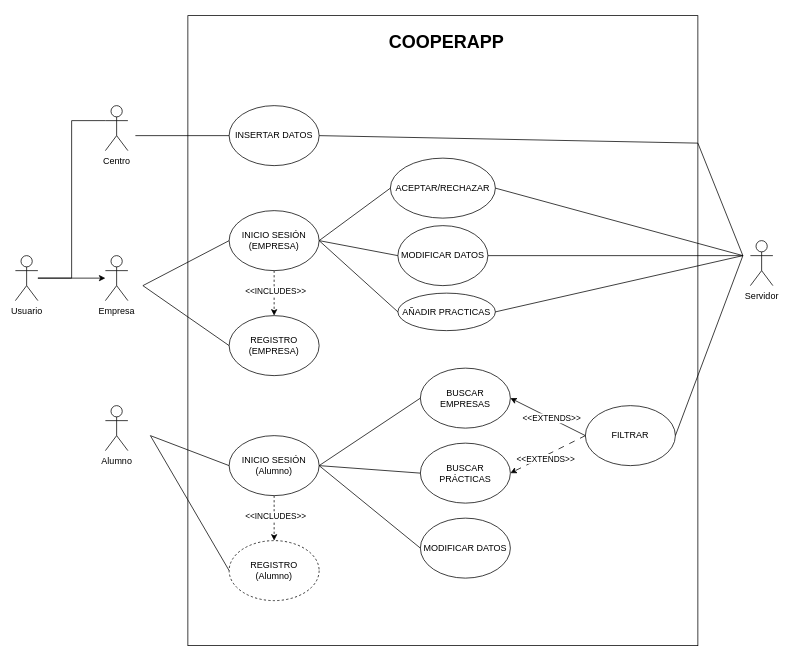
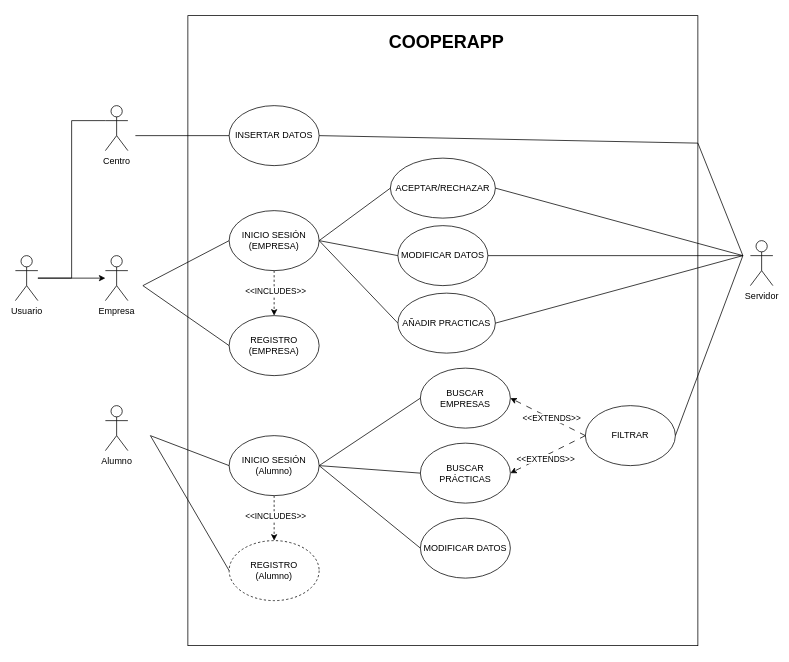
(447, 312) -> (447, 323)
(526, 406) -> (526, 406)
